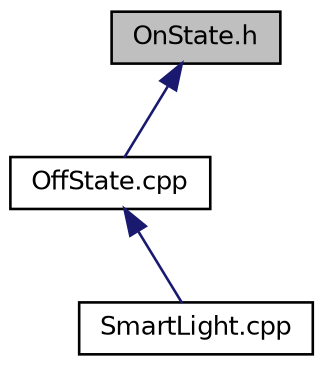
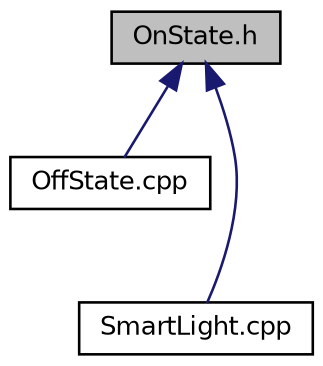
(160, 267) -> (236, 196)
